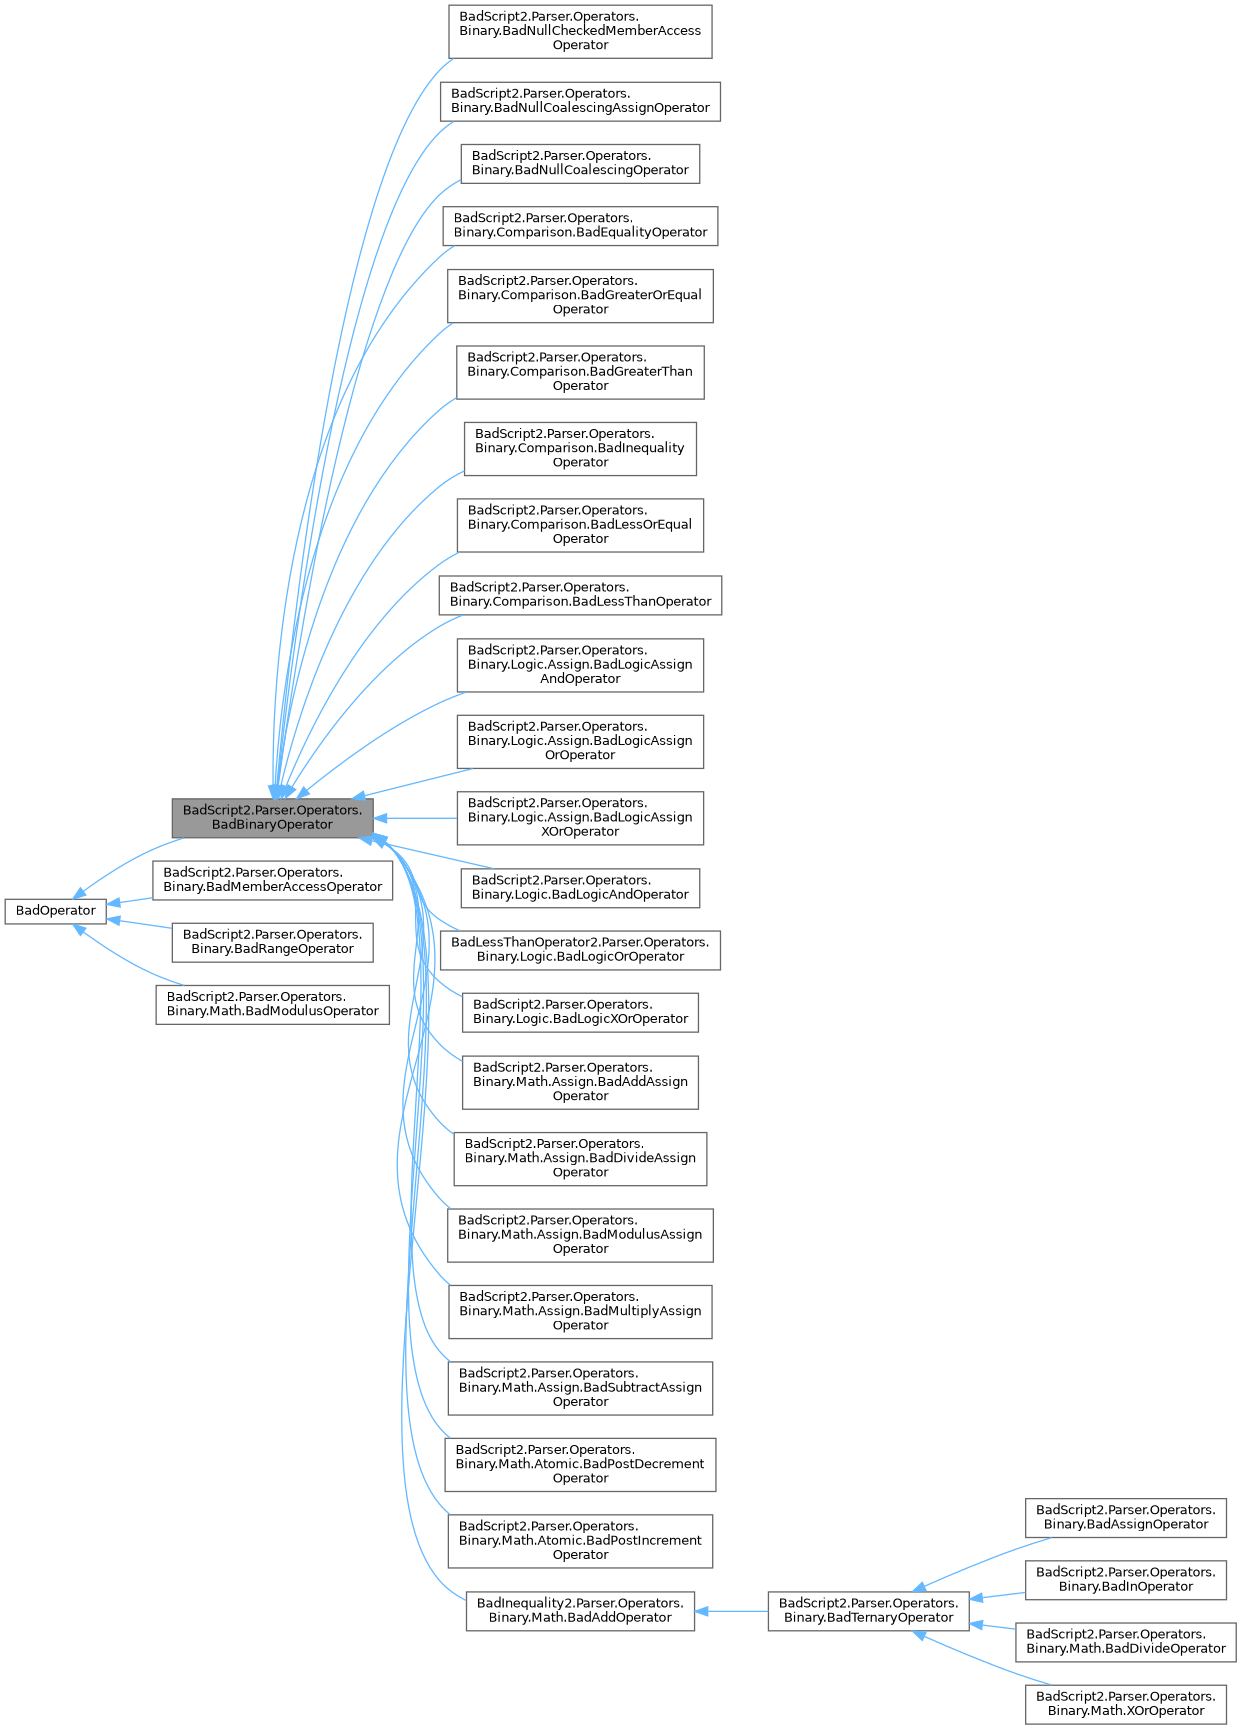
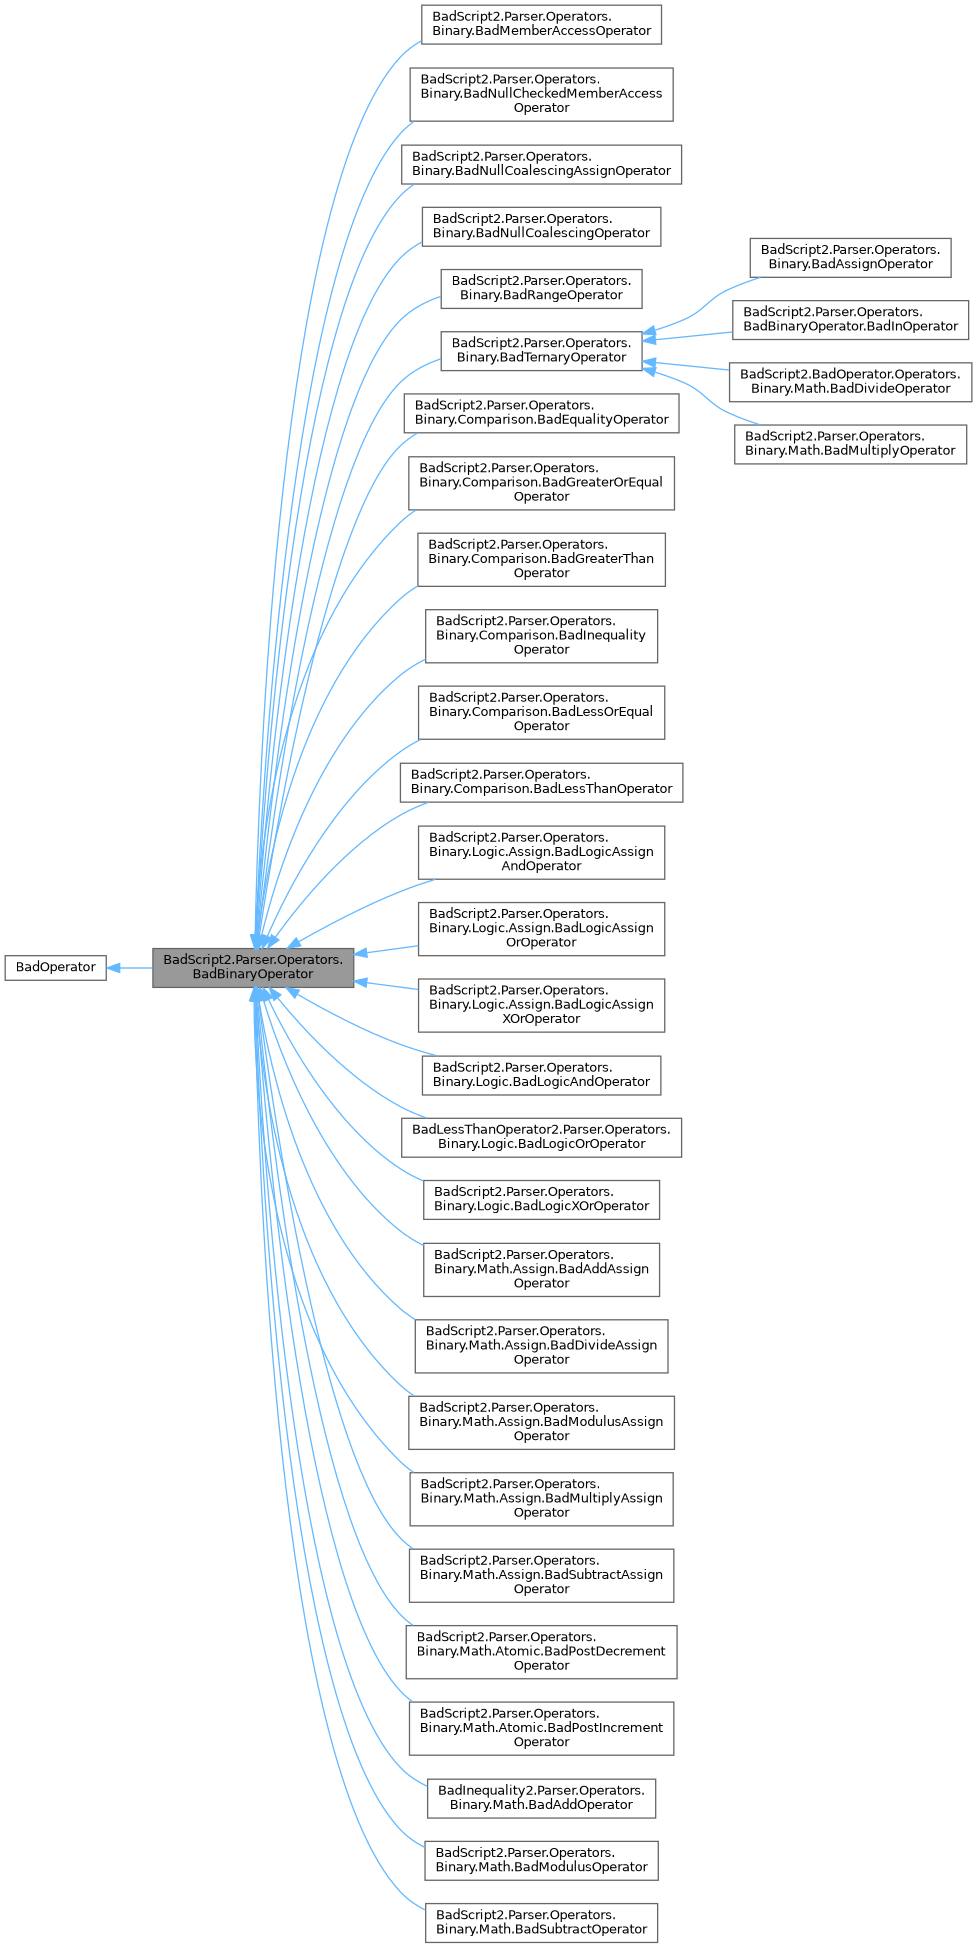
(136, 900) -> (285, 473)
(146, 925) -> (304, 596)
(131, 963) -> (291, 1462)
(1126, 1580) -> (851, 320)
(738, 1611) -> (308, 628)
(1126, 1642) -> (851, 382)
(1126, 1705) -> (851, 444)
none -> (542, 1923)
